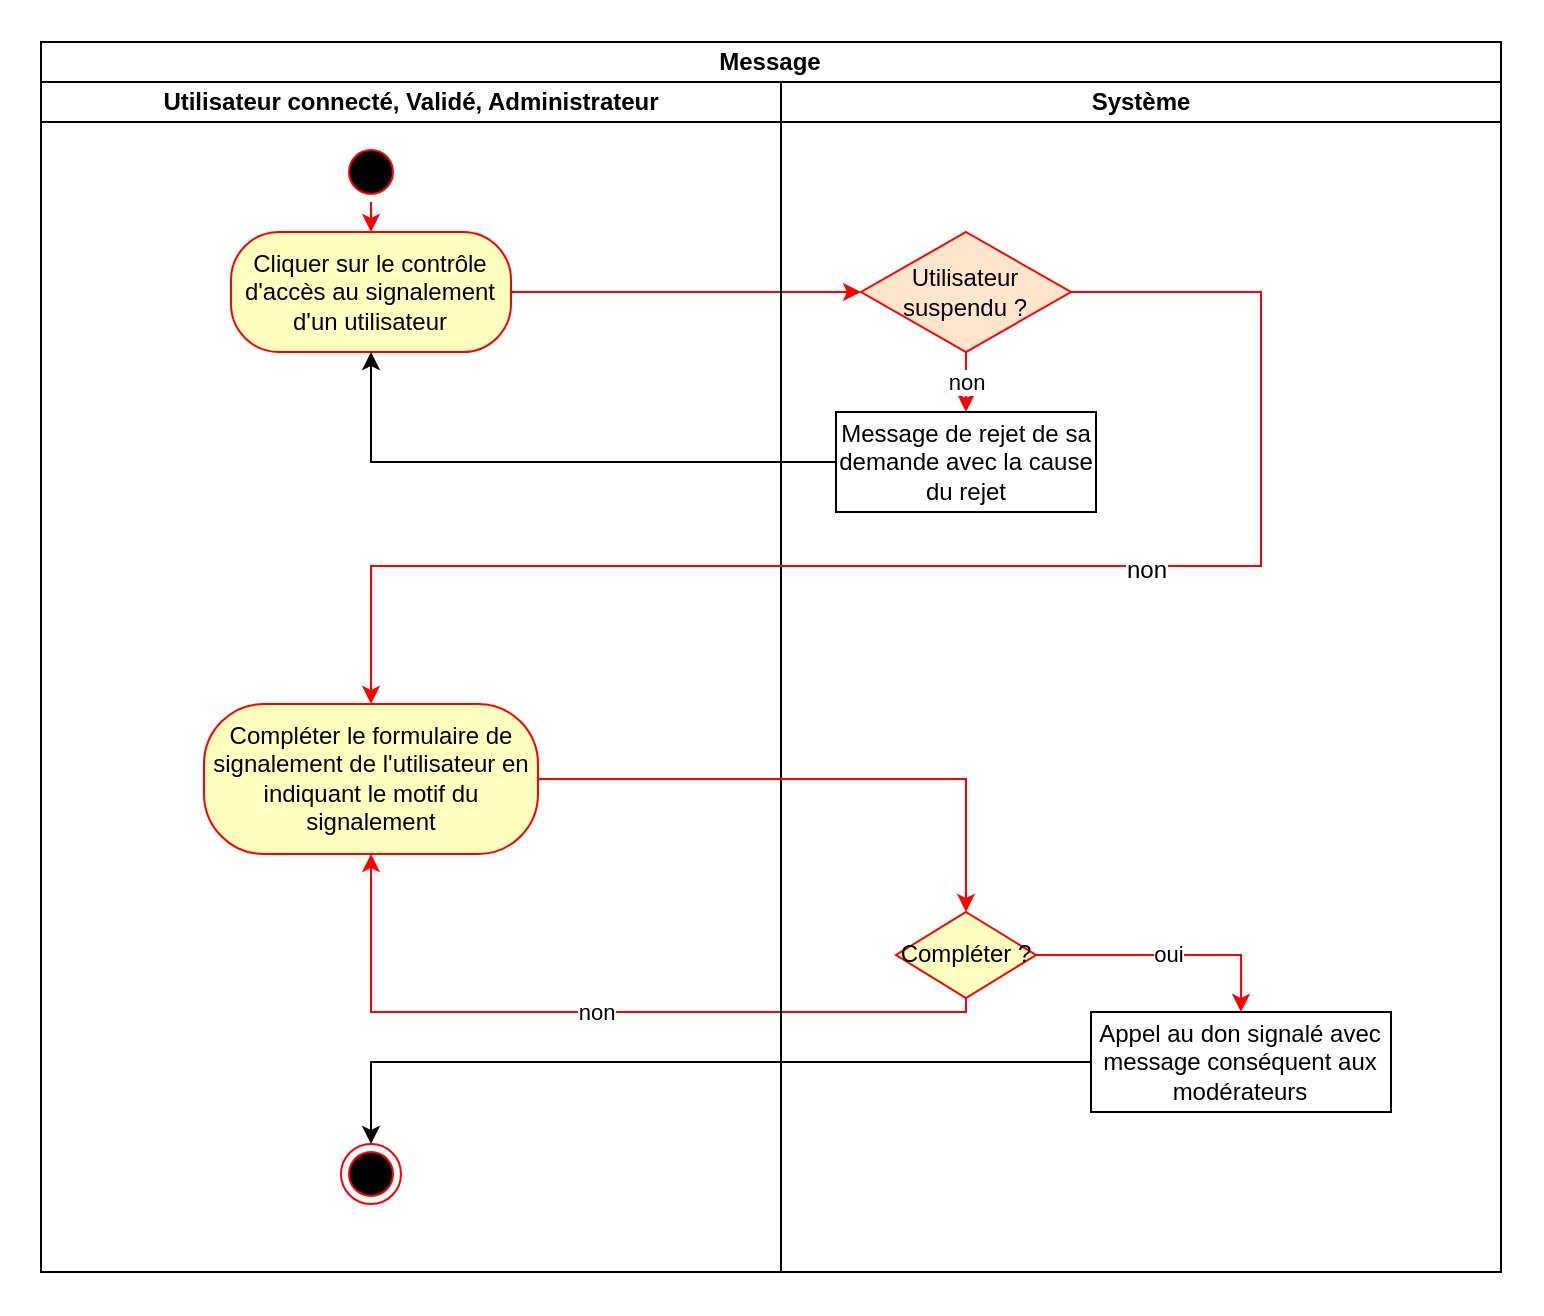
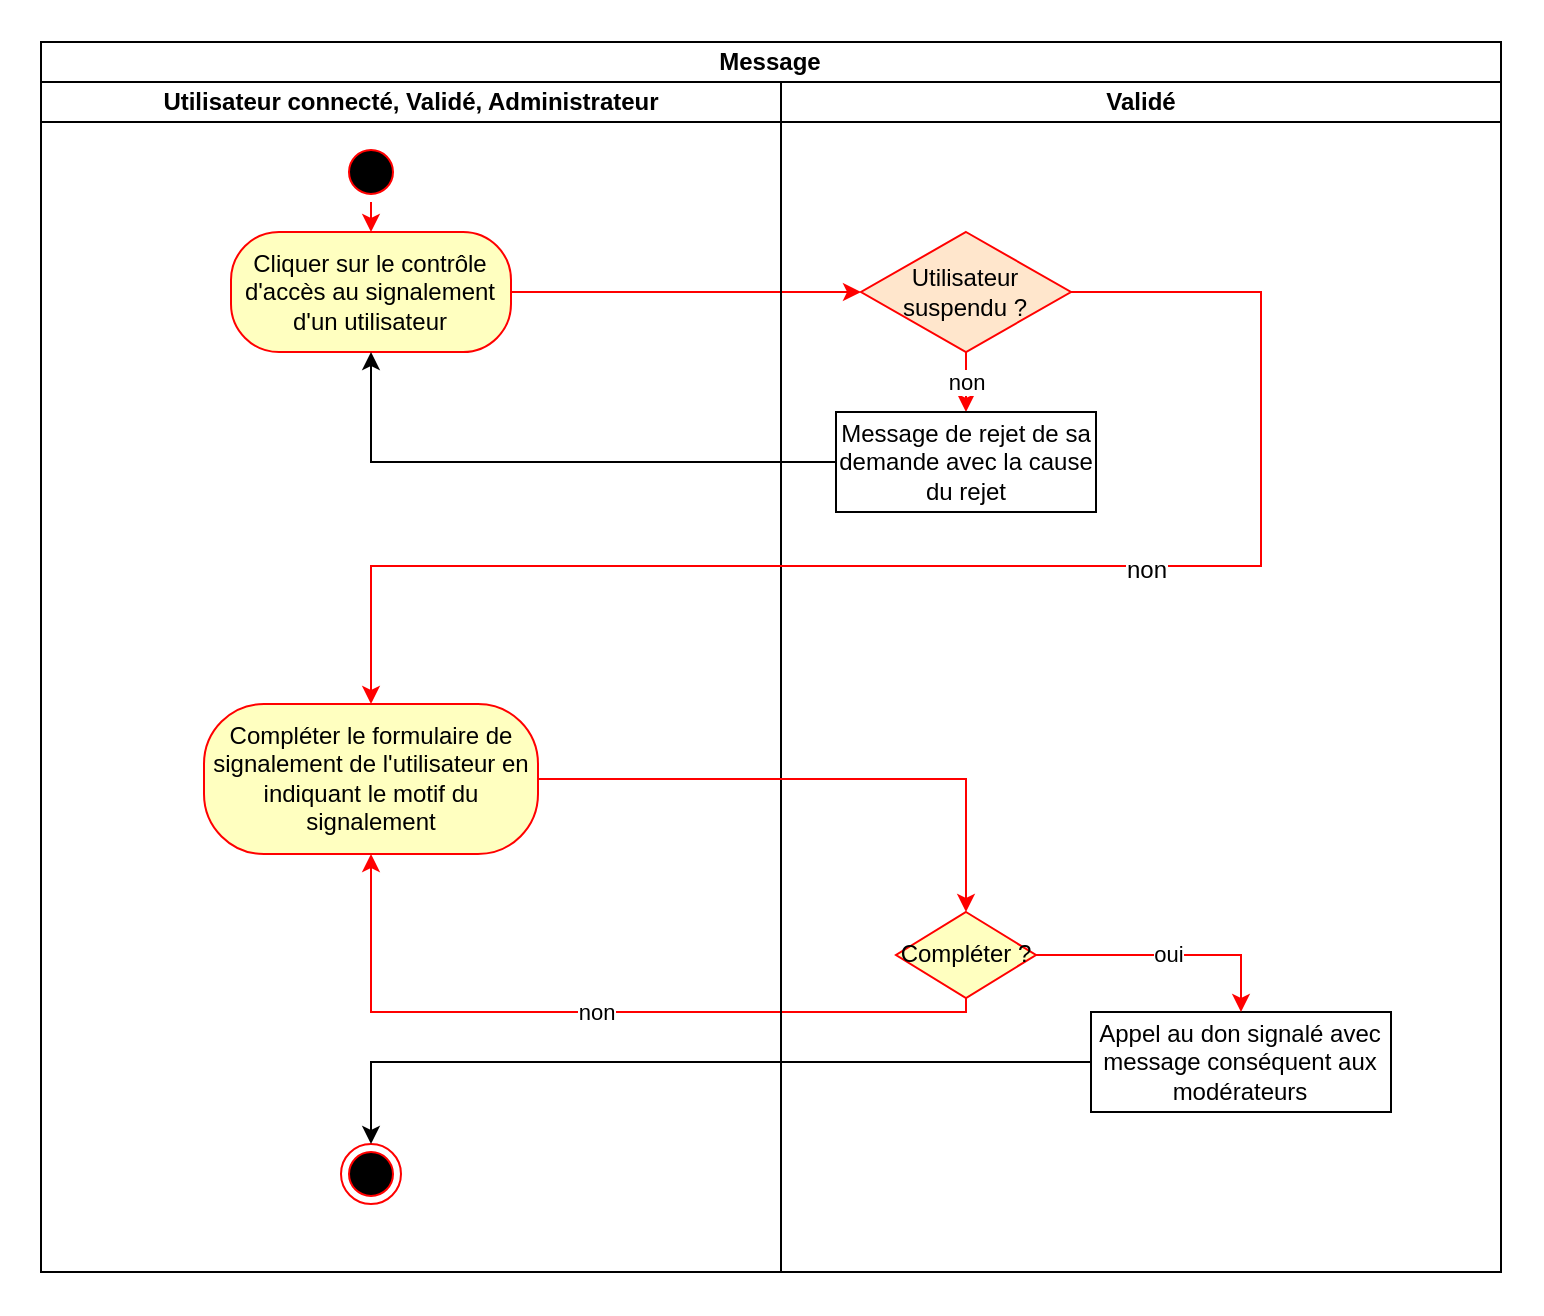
(1142, 103) -> (1142, 103)
